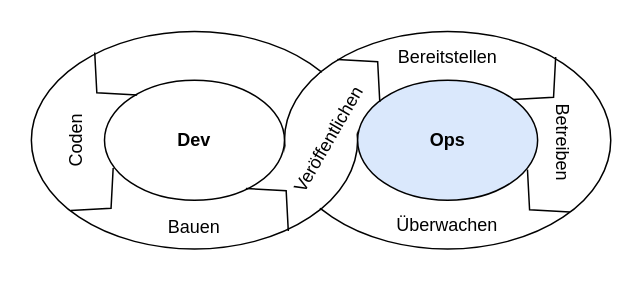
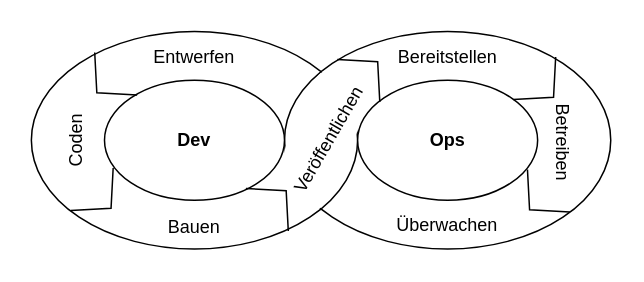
none -> (194, 58)
(447, 140) -> (447, 140)
